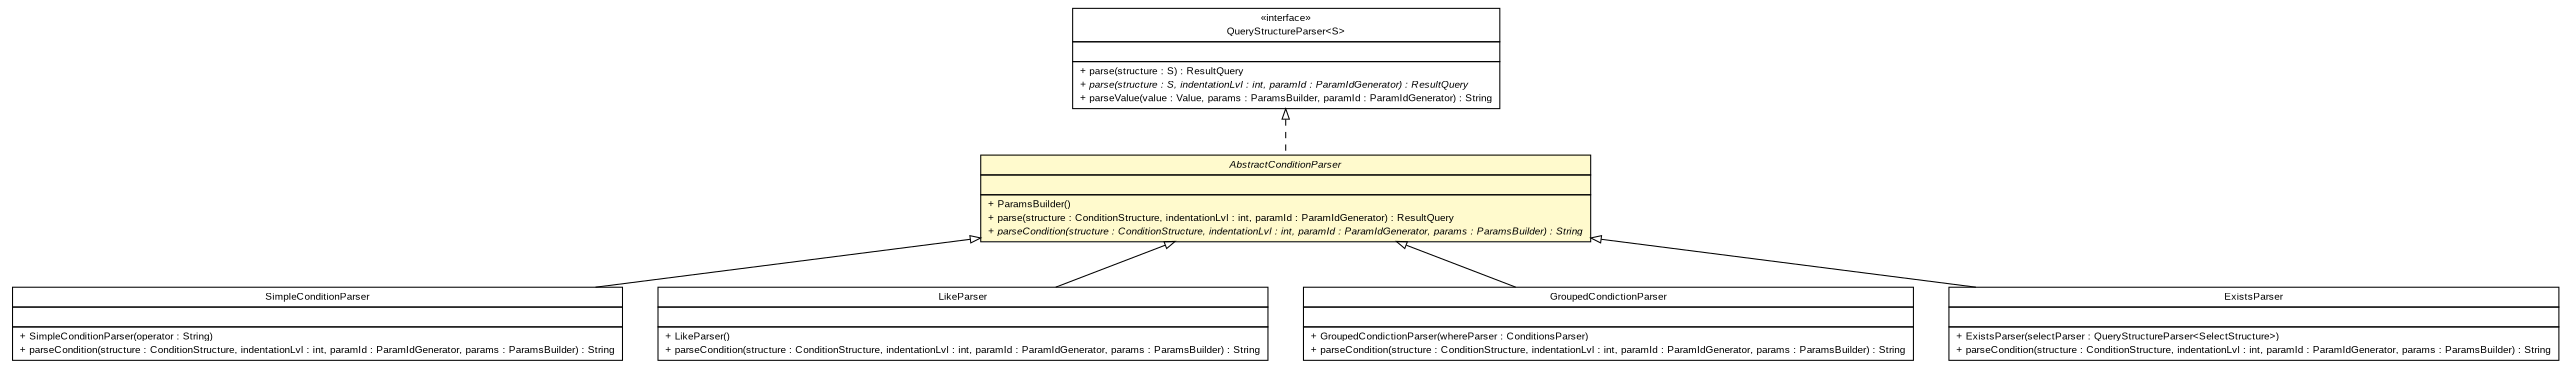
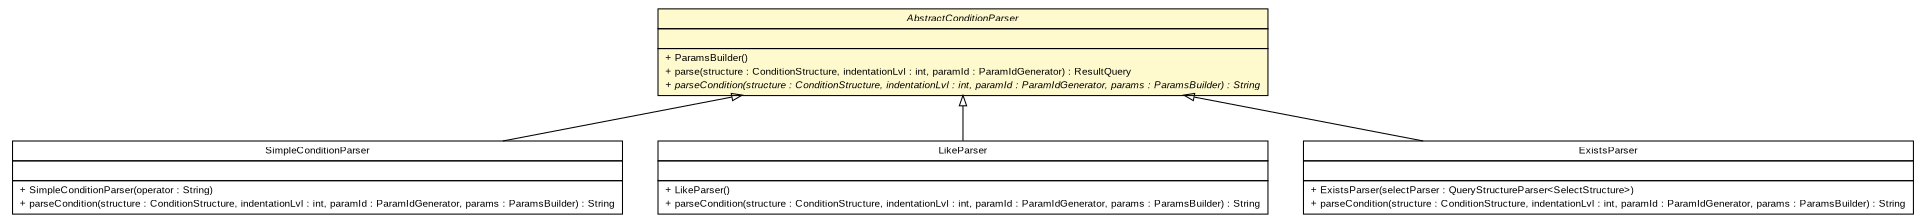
(1286, 58) -> none
(1608, 324) -> none
